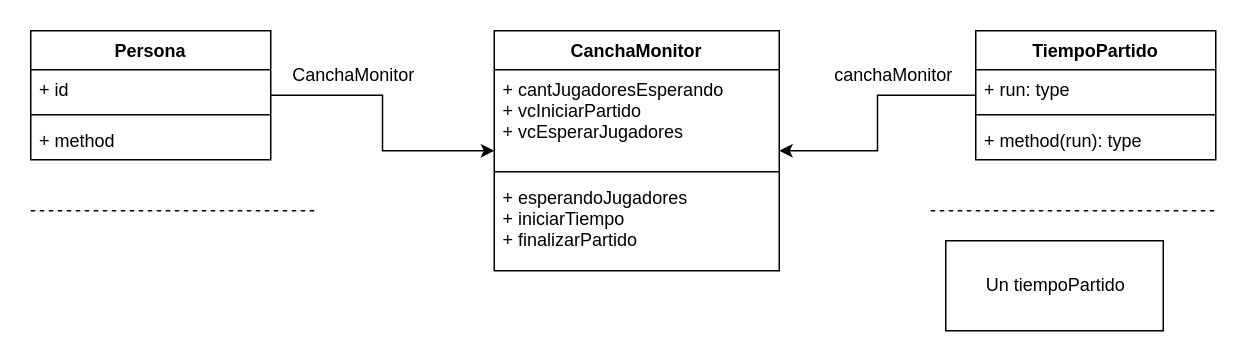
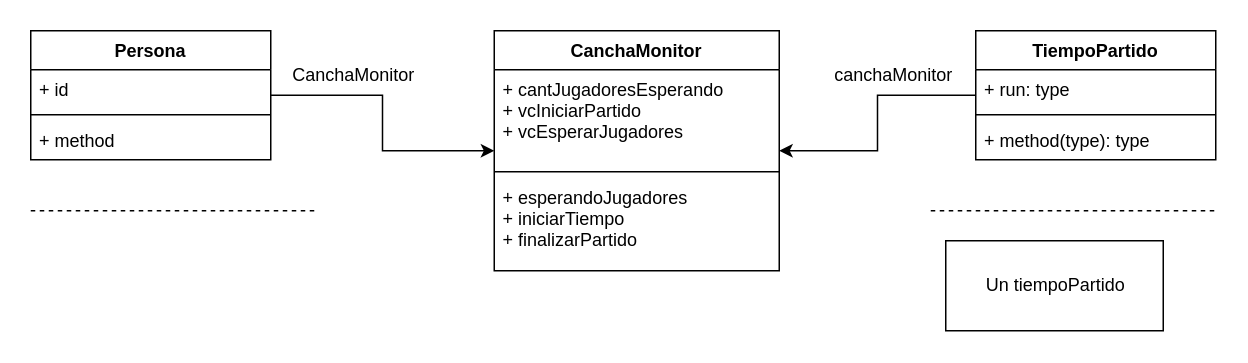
(1073, 141) -> (1078, 141)
